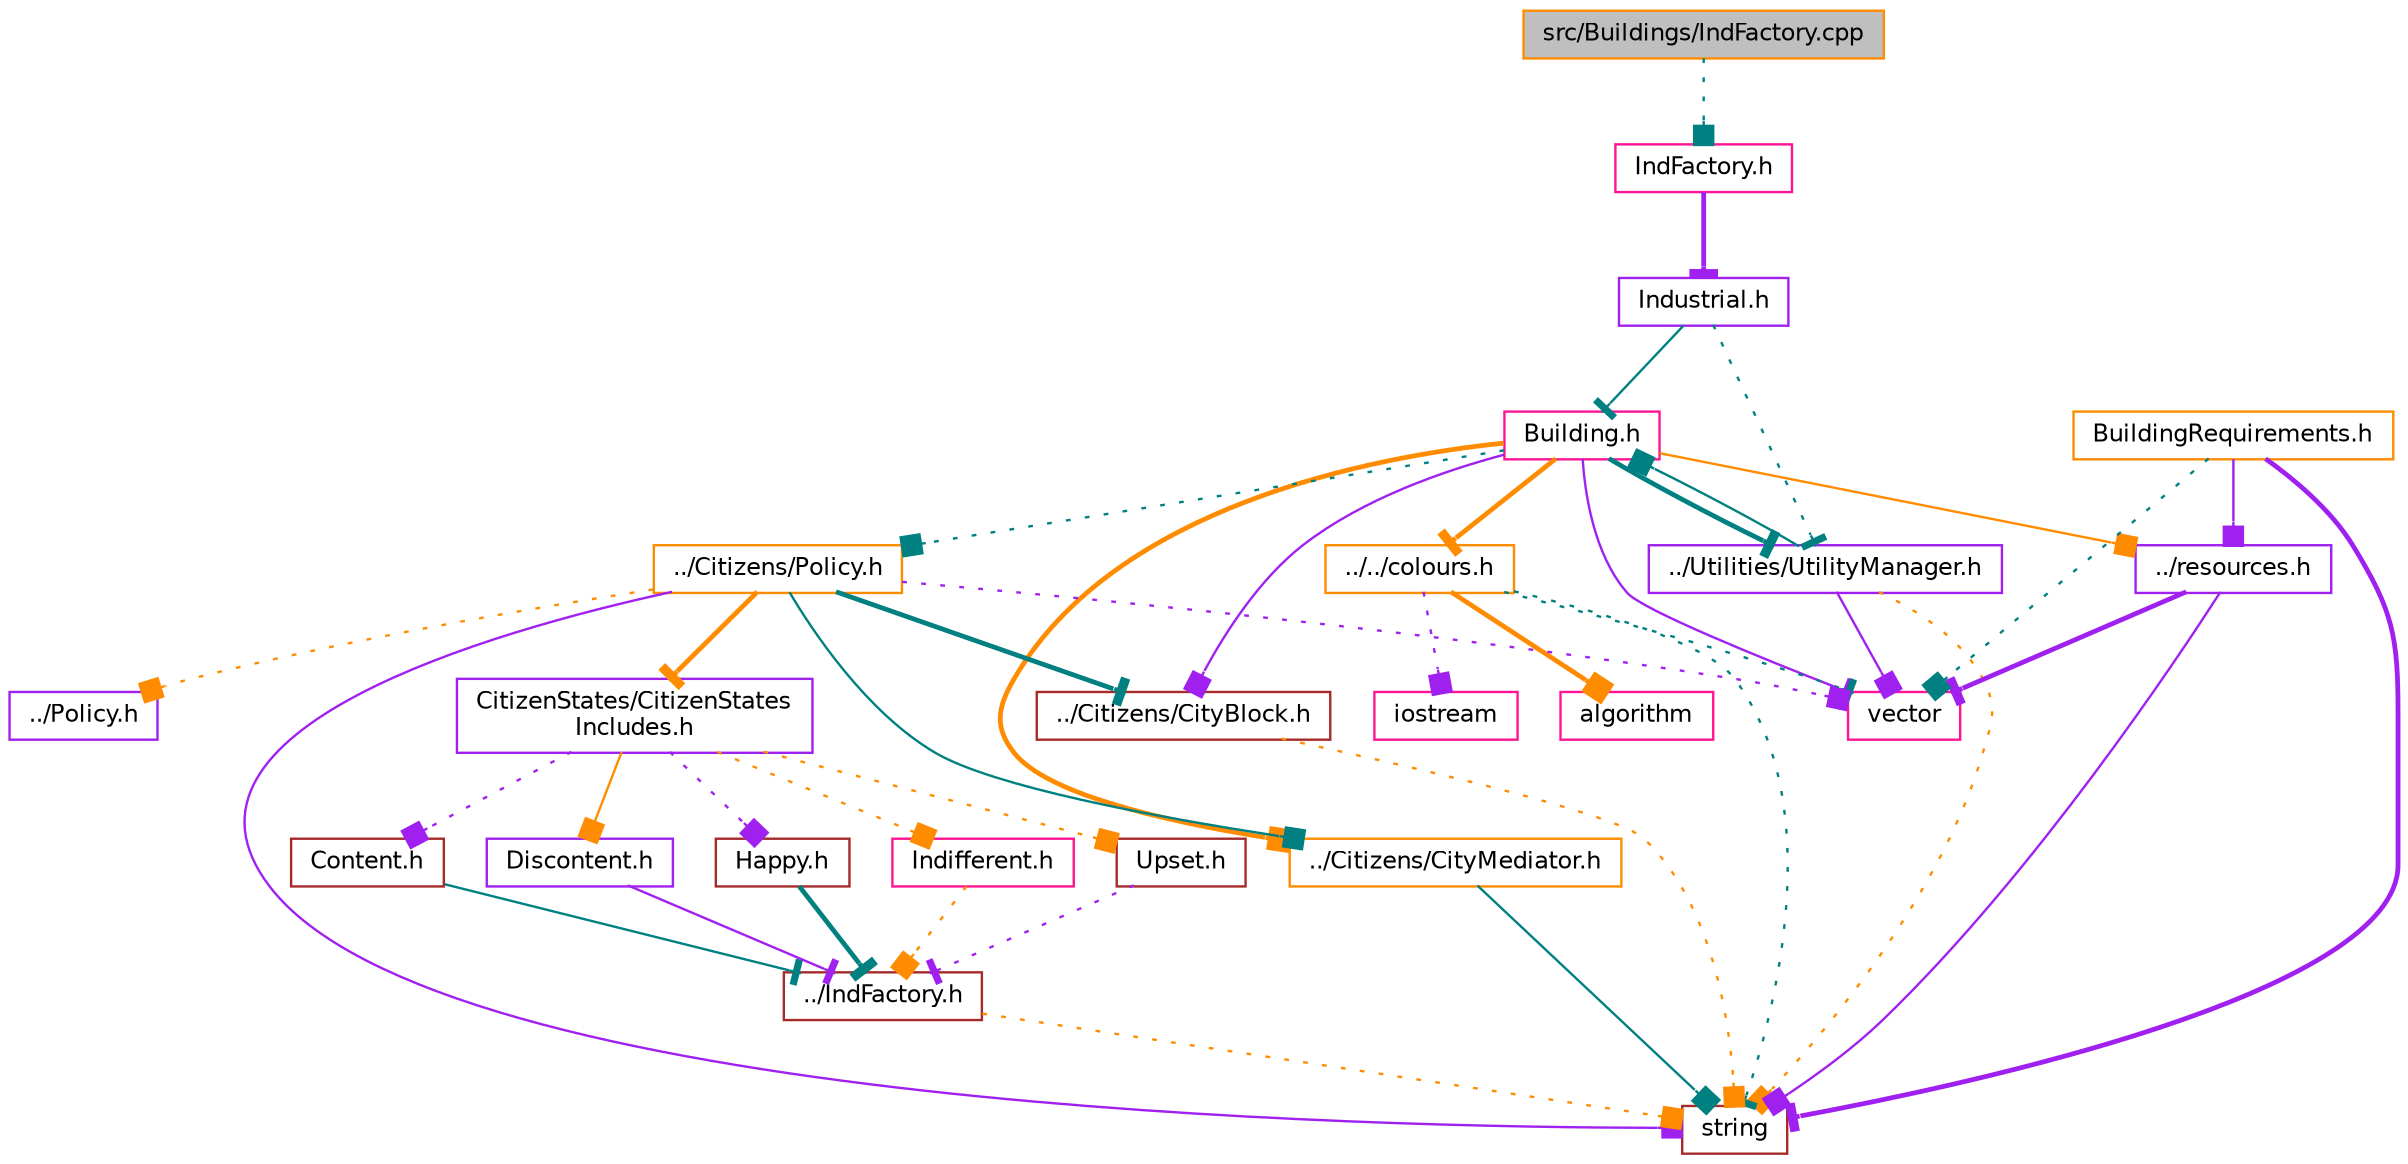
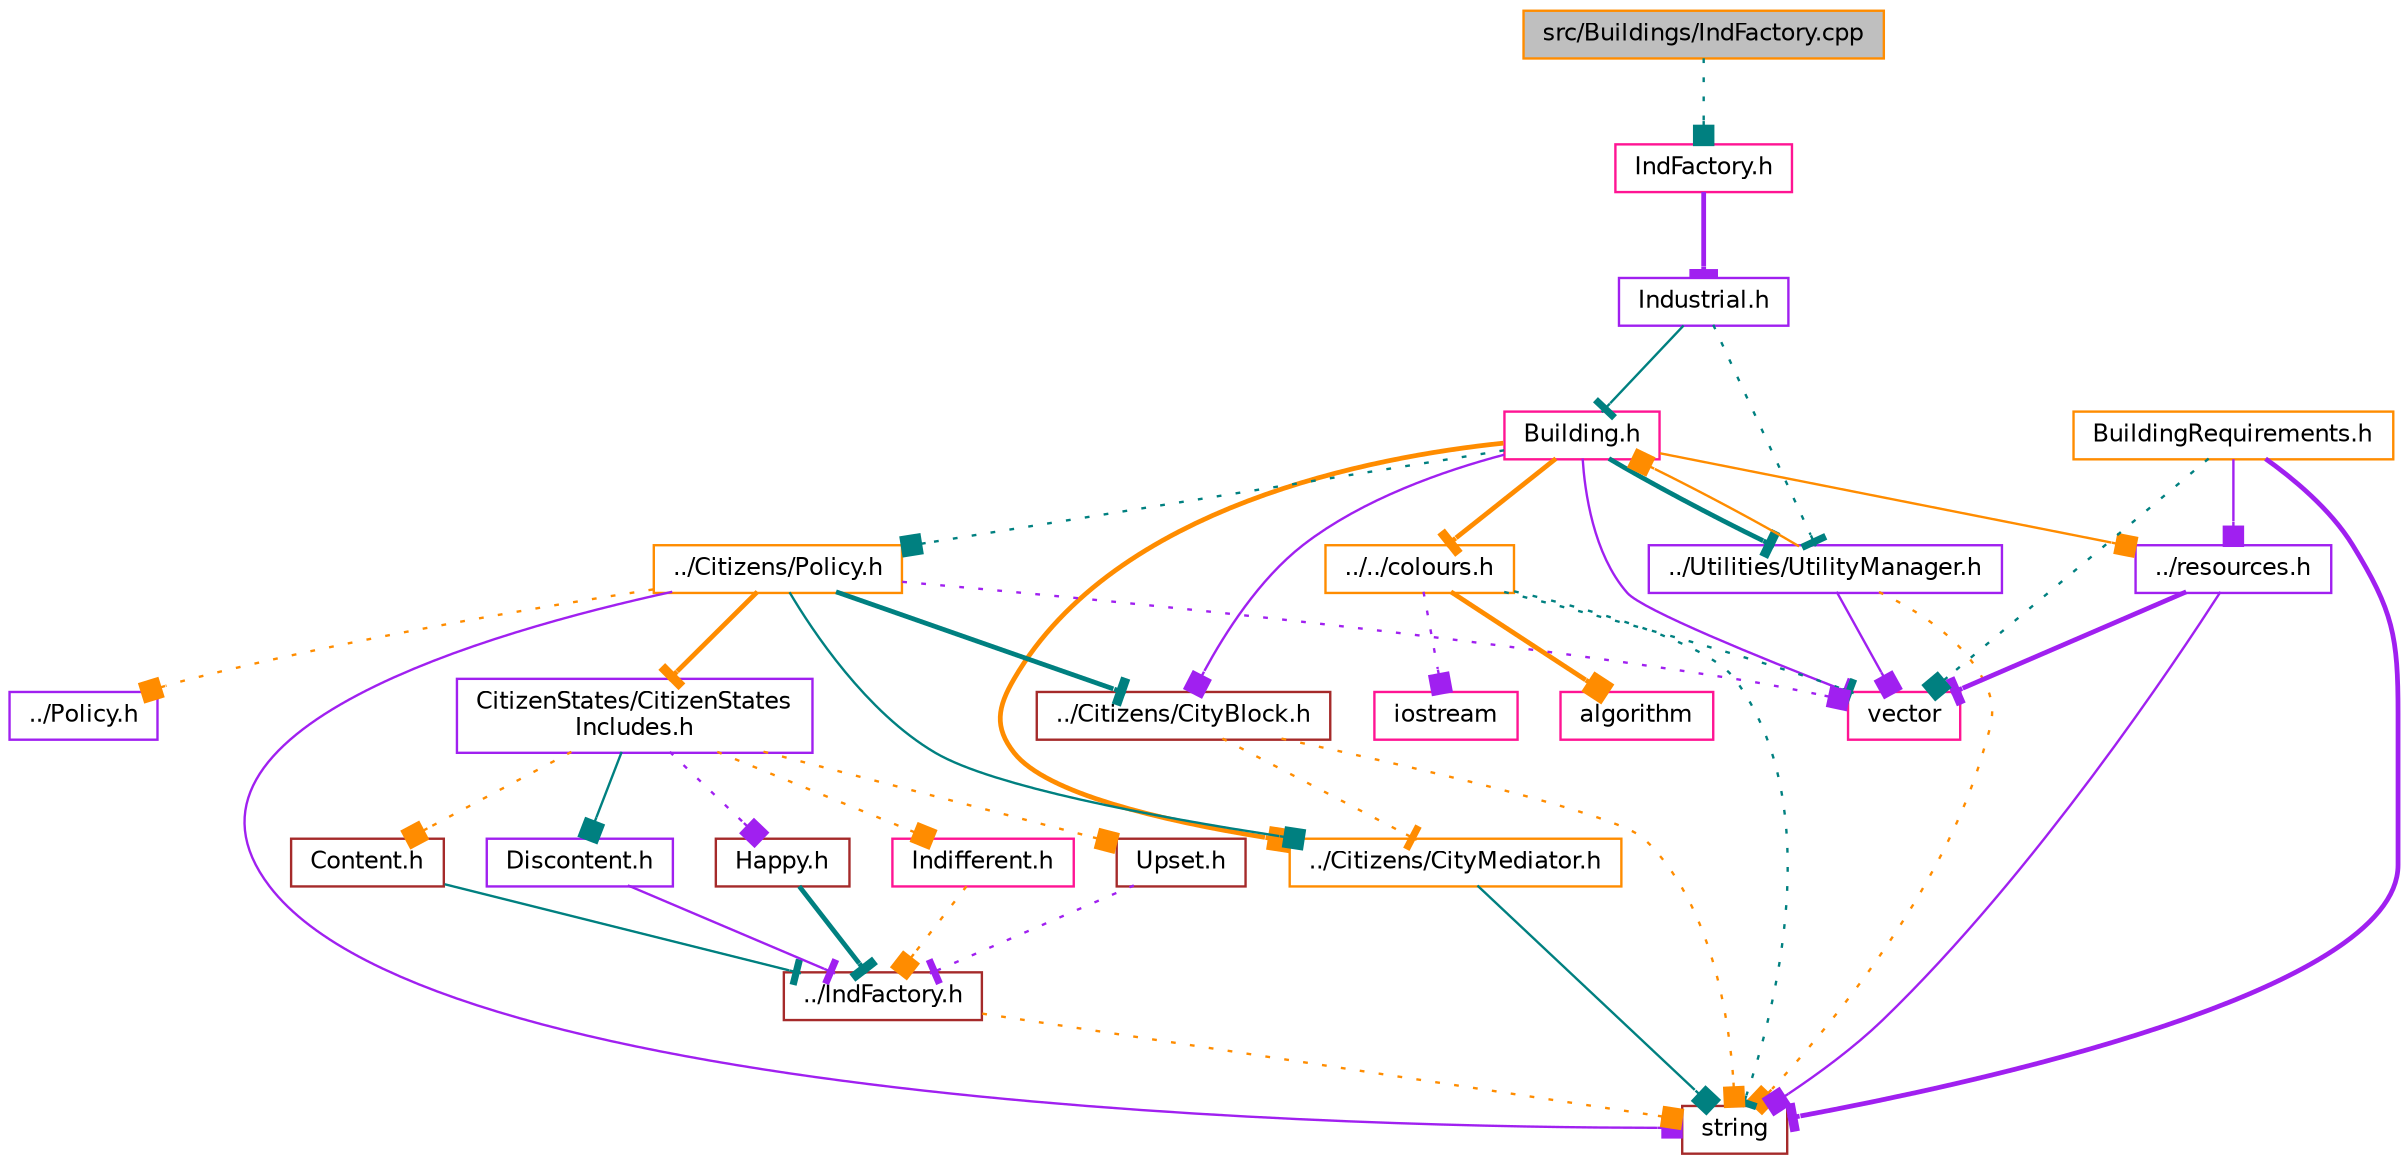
(1728, 506) -> (1728, 506)
(609, 785) -> (609, 785)
none -> (1314, 786)
(500, 790) -> (500, 790)
